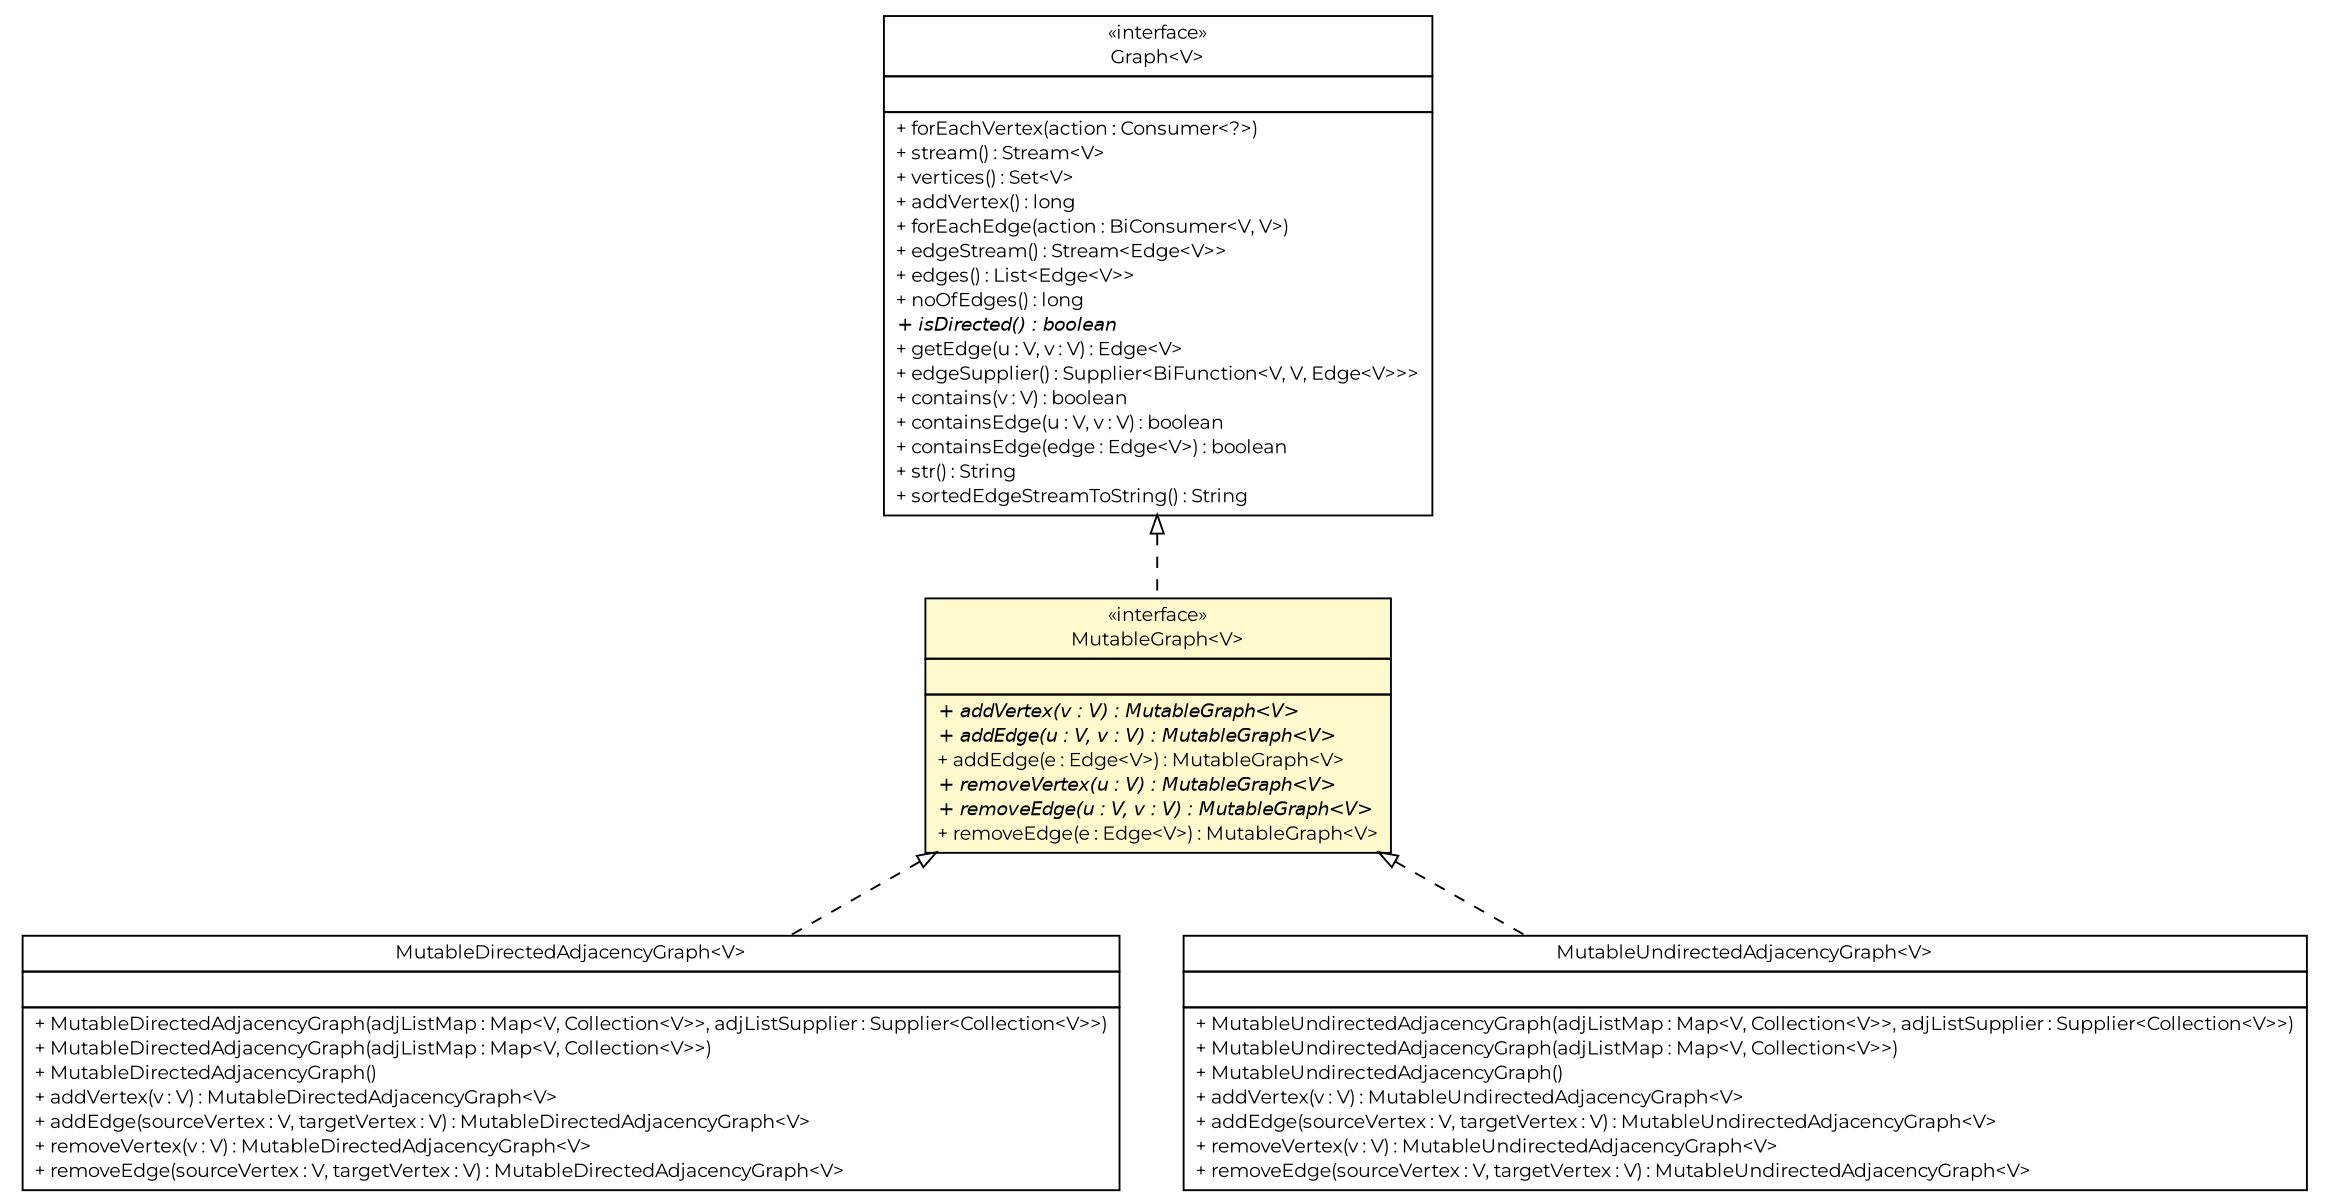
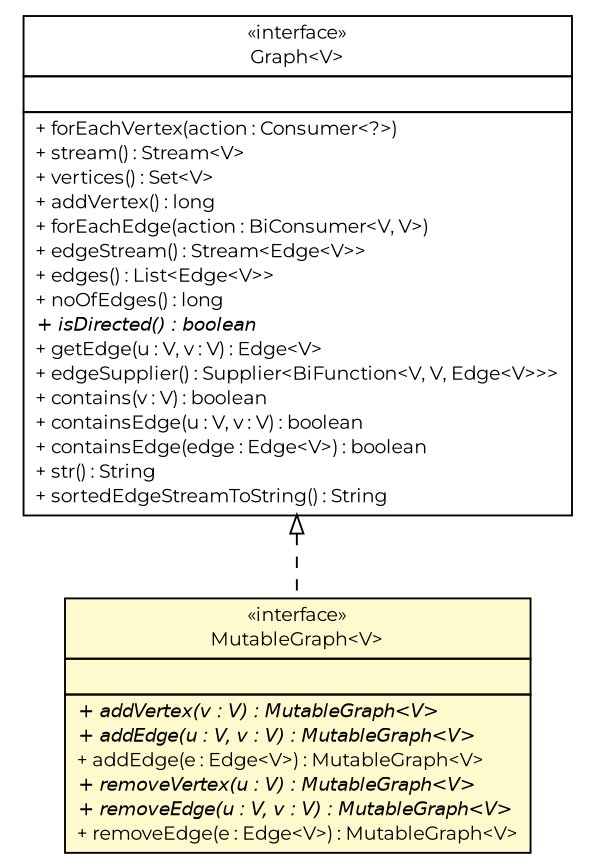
(571, 1062) -> none
(1745, 1062) -> none
